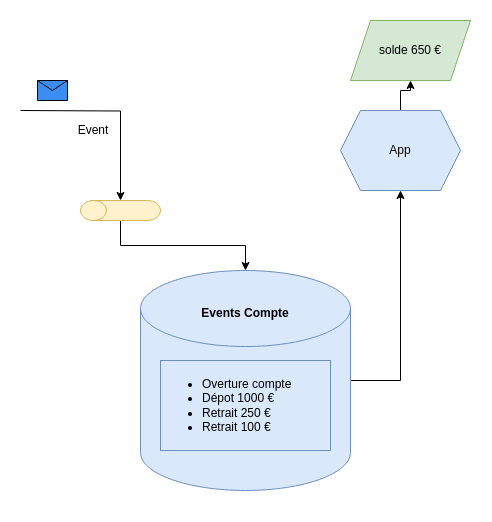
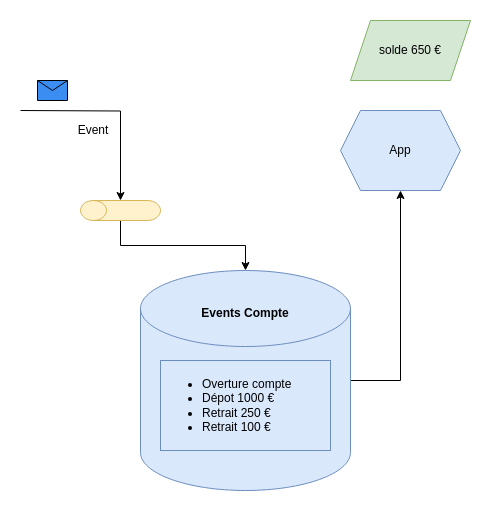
(401, 95) -> none
